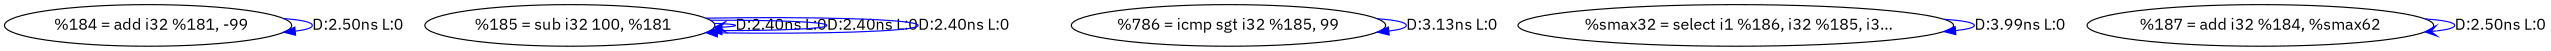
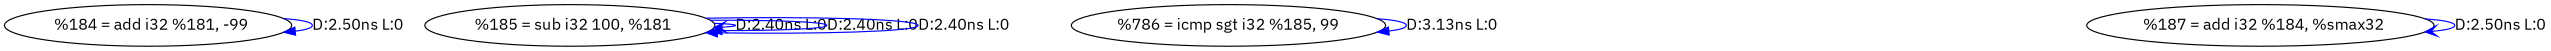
(1736, 25) -> none
(2260, 25) -> (2260, 25)
